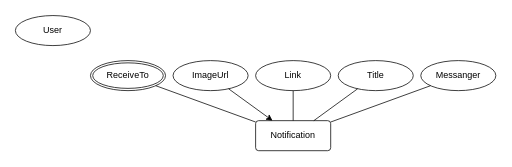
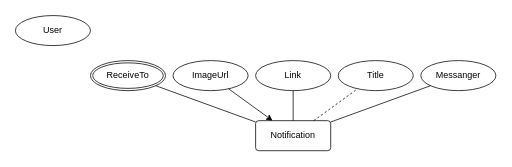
(335, 104) -> (335, 104)
